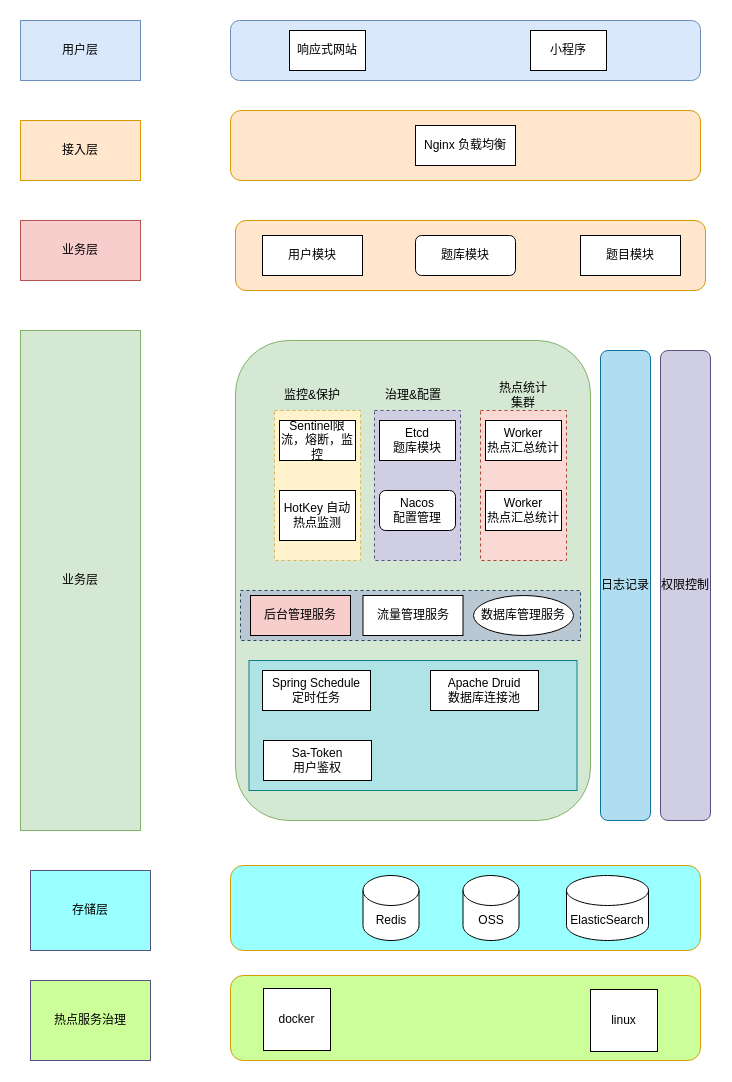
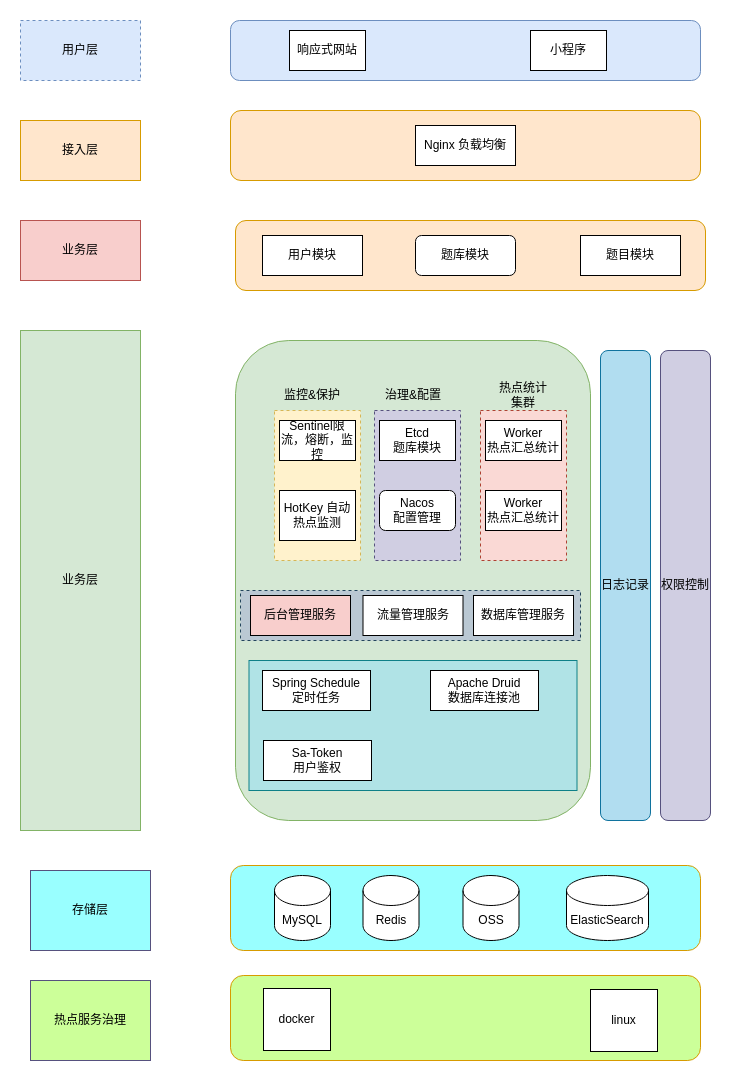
(81, 51) -> (81, 51)
(524, 616) -> (524, 616)
none -> (303, 908)
